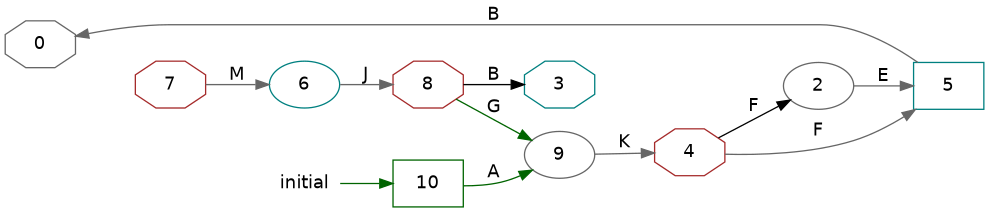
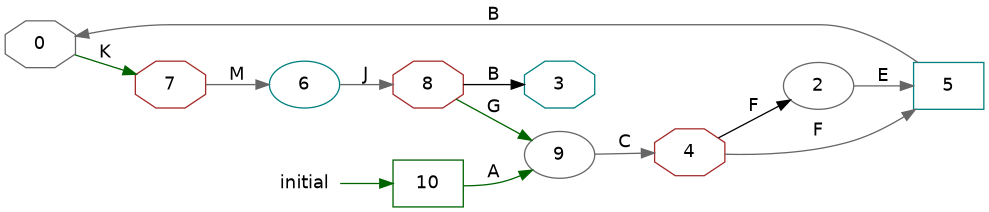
none -> (99, 63)
(625, 143) -> (625, 143)
